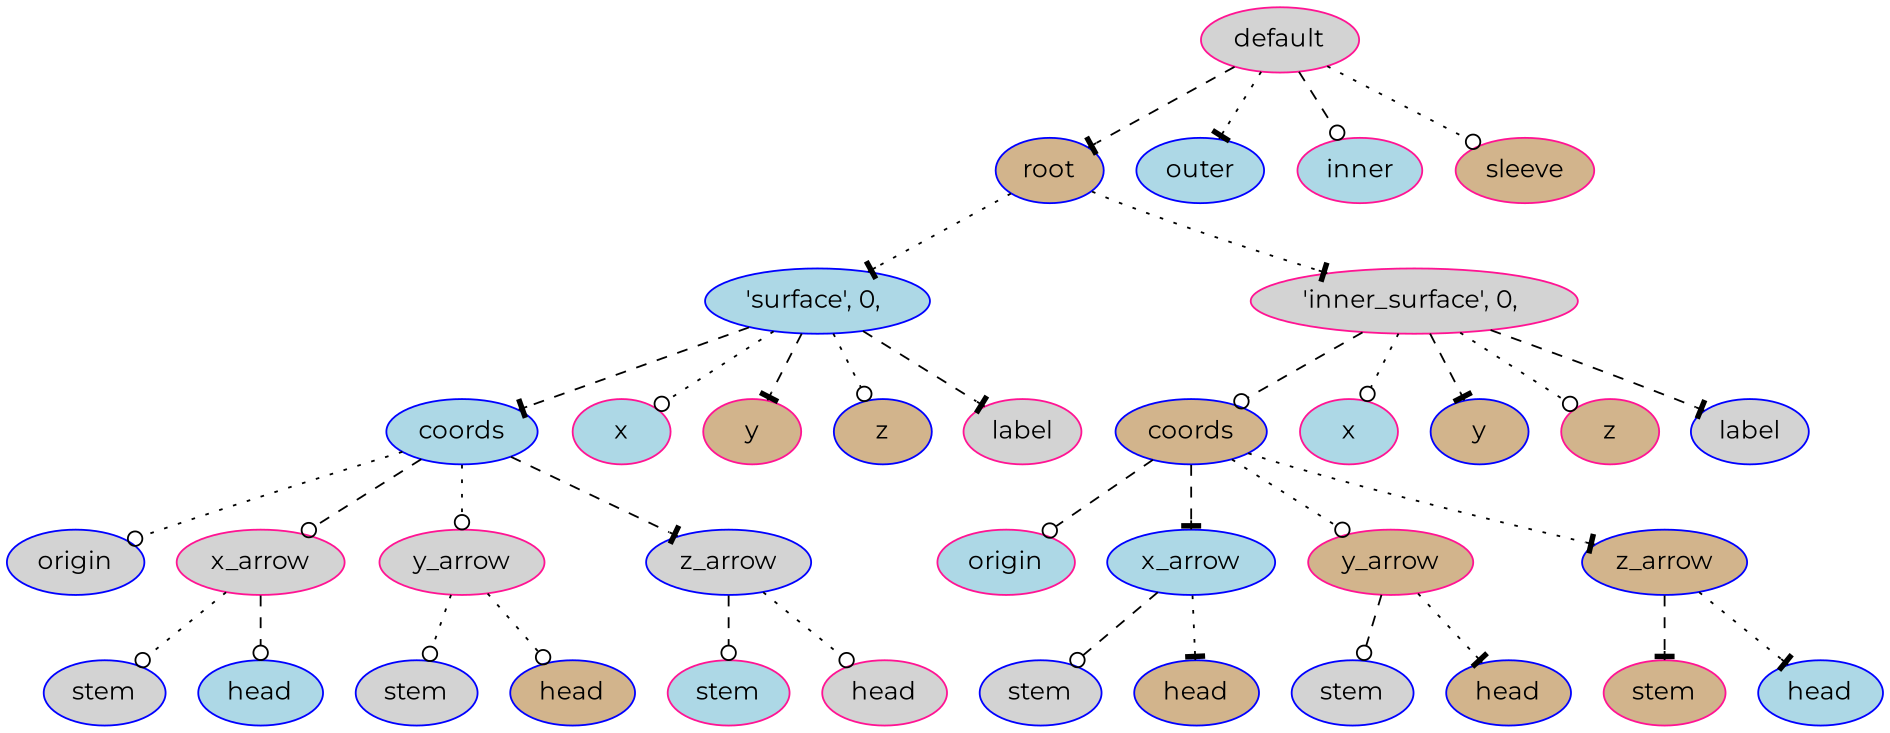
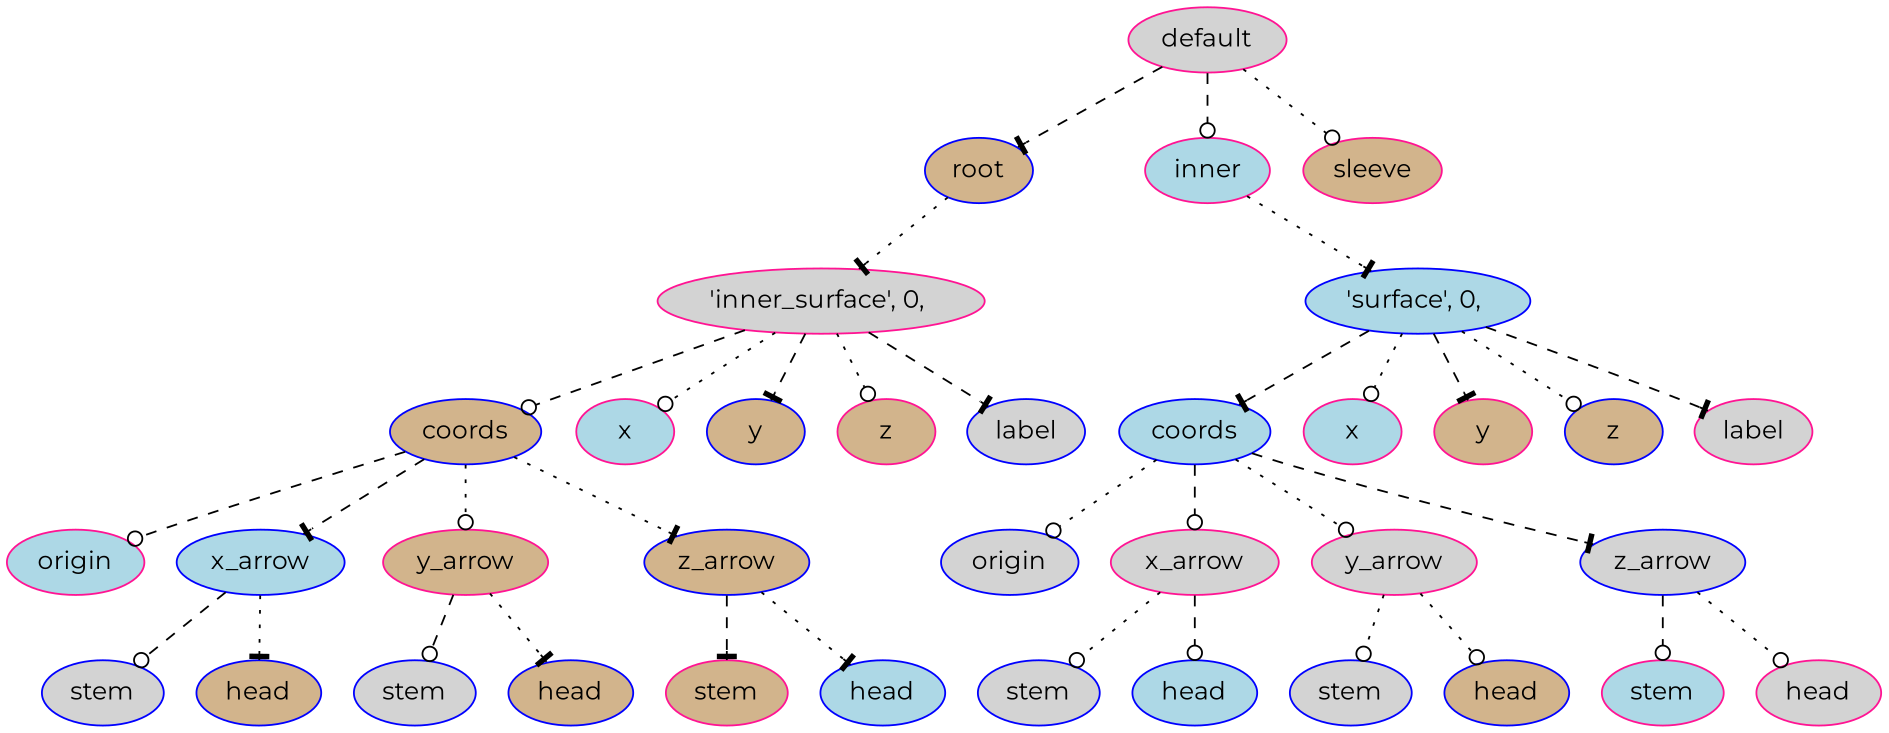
(1200, 171) -> none
(943, 230) -> (1305, 231)
